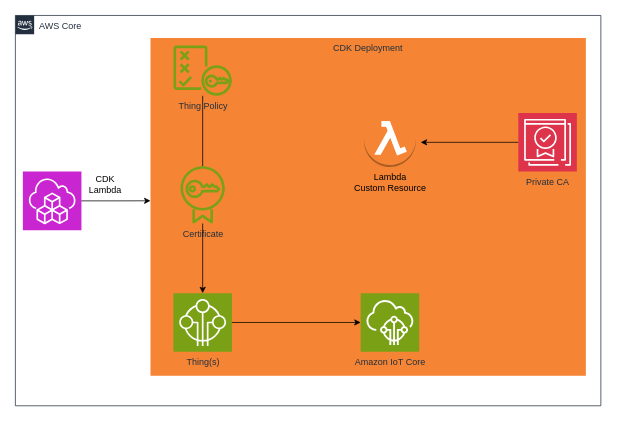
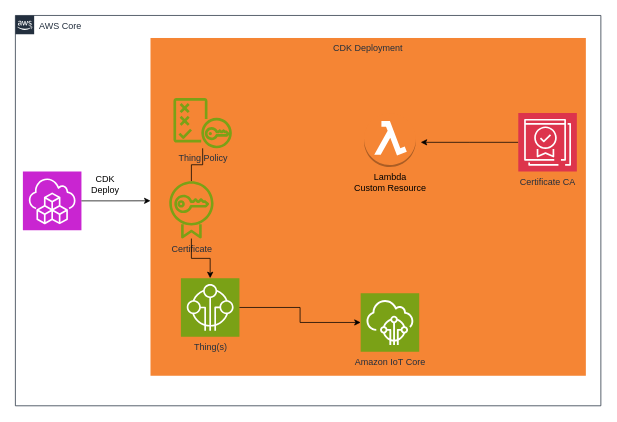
(203, 71) -> (203, 123)
(548, 182) -> (548, 182)
(105, 184) -> (105, 184)
(203, 195) -> (191, 210)
(203, 322) -> (210, 307)
